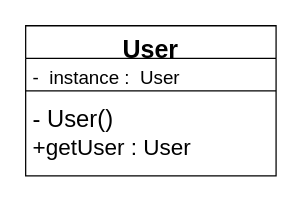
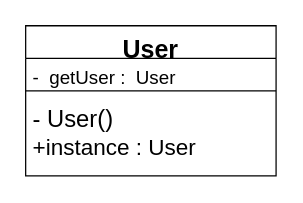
(120, 78) -> (117, 78)
(118, 148) -> (122, 148)
